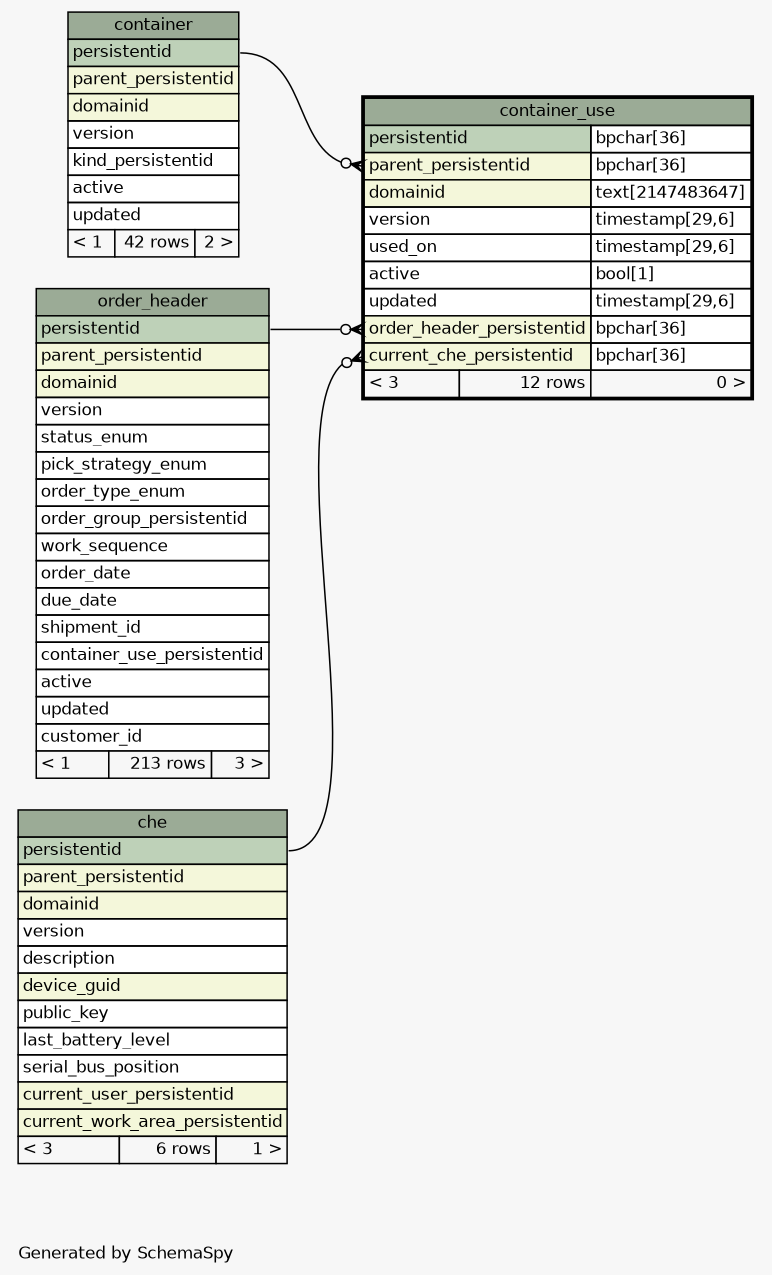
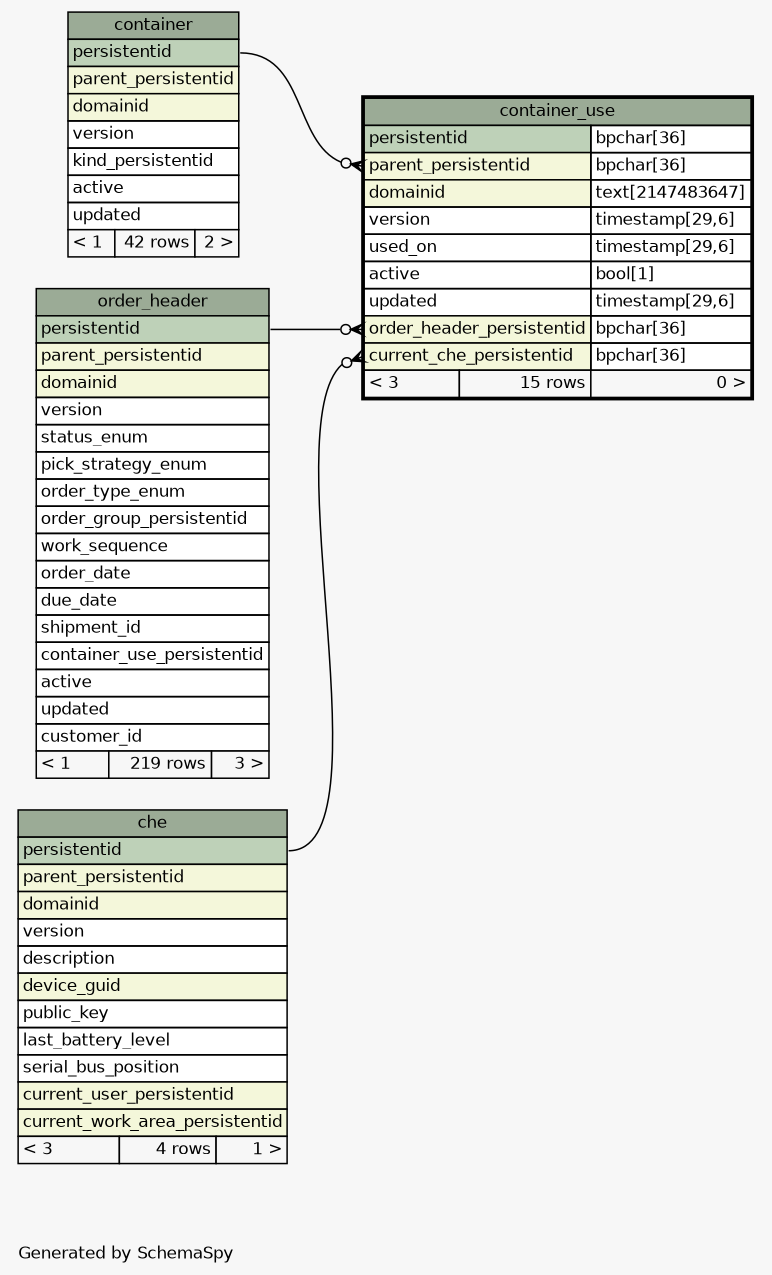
(553, 383) -> (553, 383)
(168, 764) -> (168, 764)
(184, 1149) -> (184, 1149)
